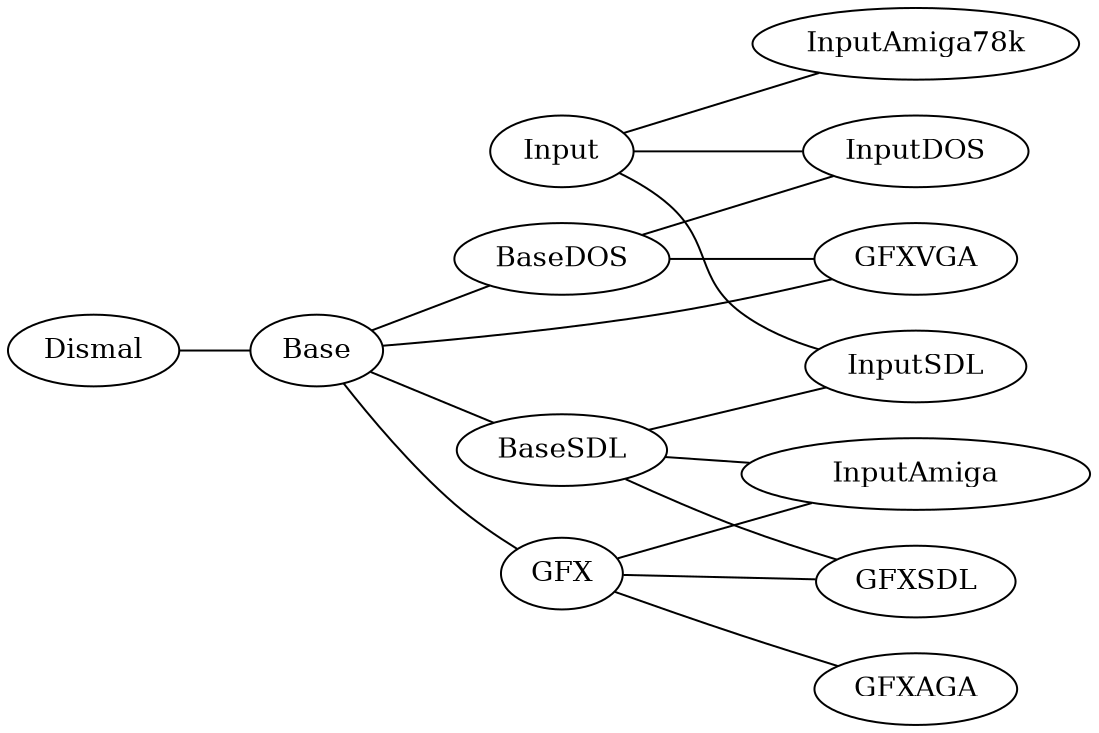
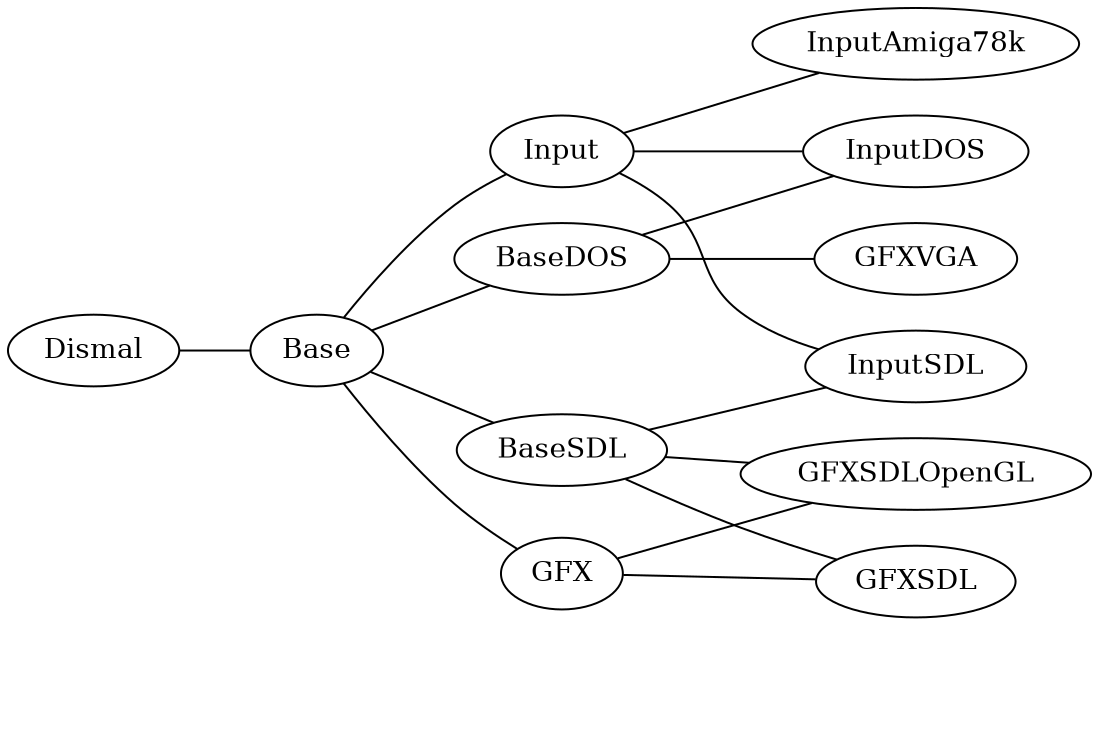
(609, 322) -> (417, 237)
(916, 474) -> (916, 474)
(916, 689) -> none
